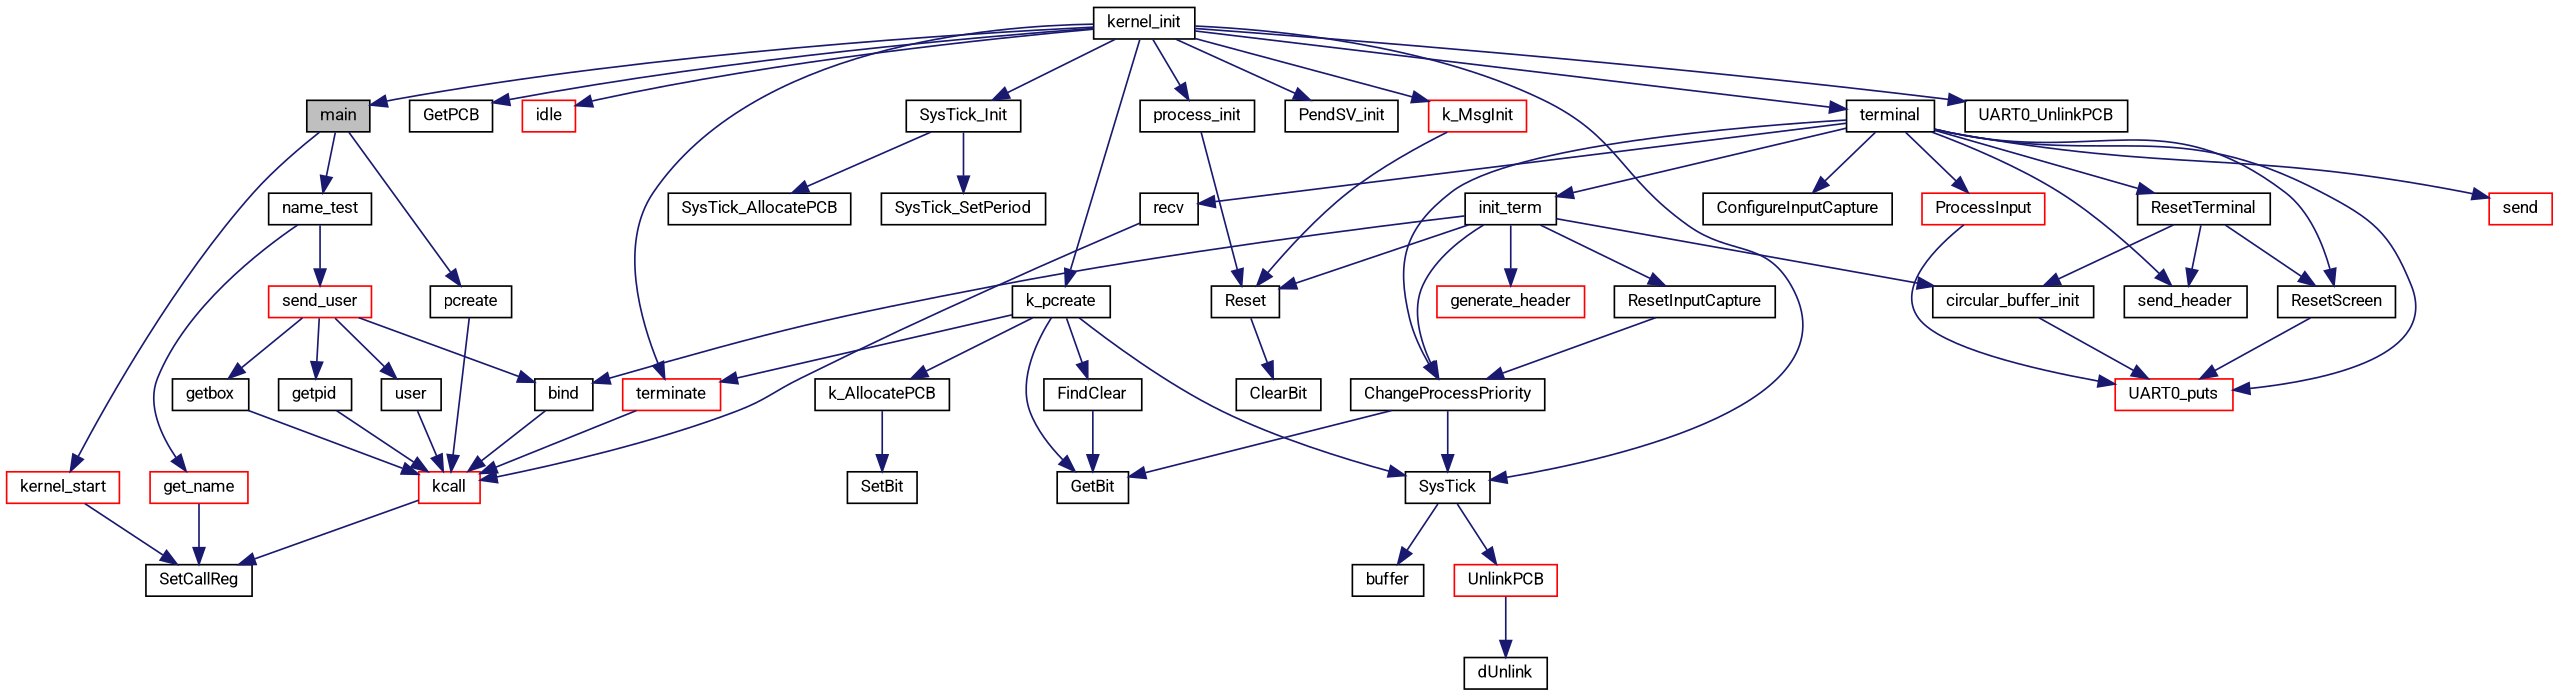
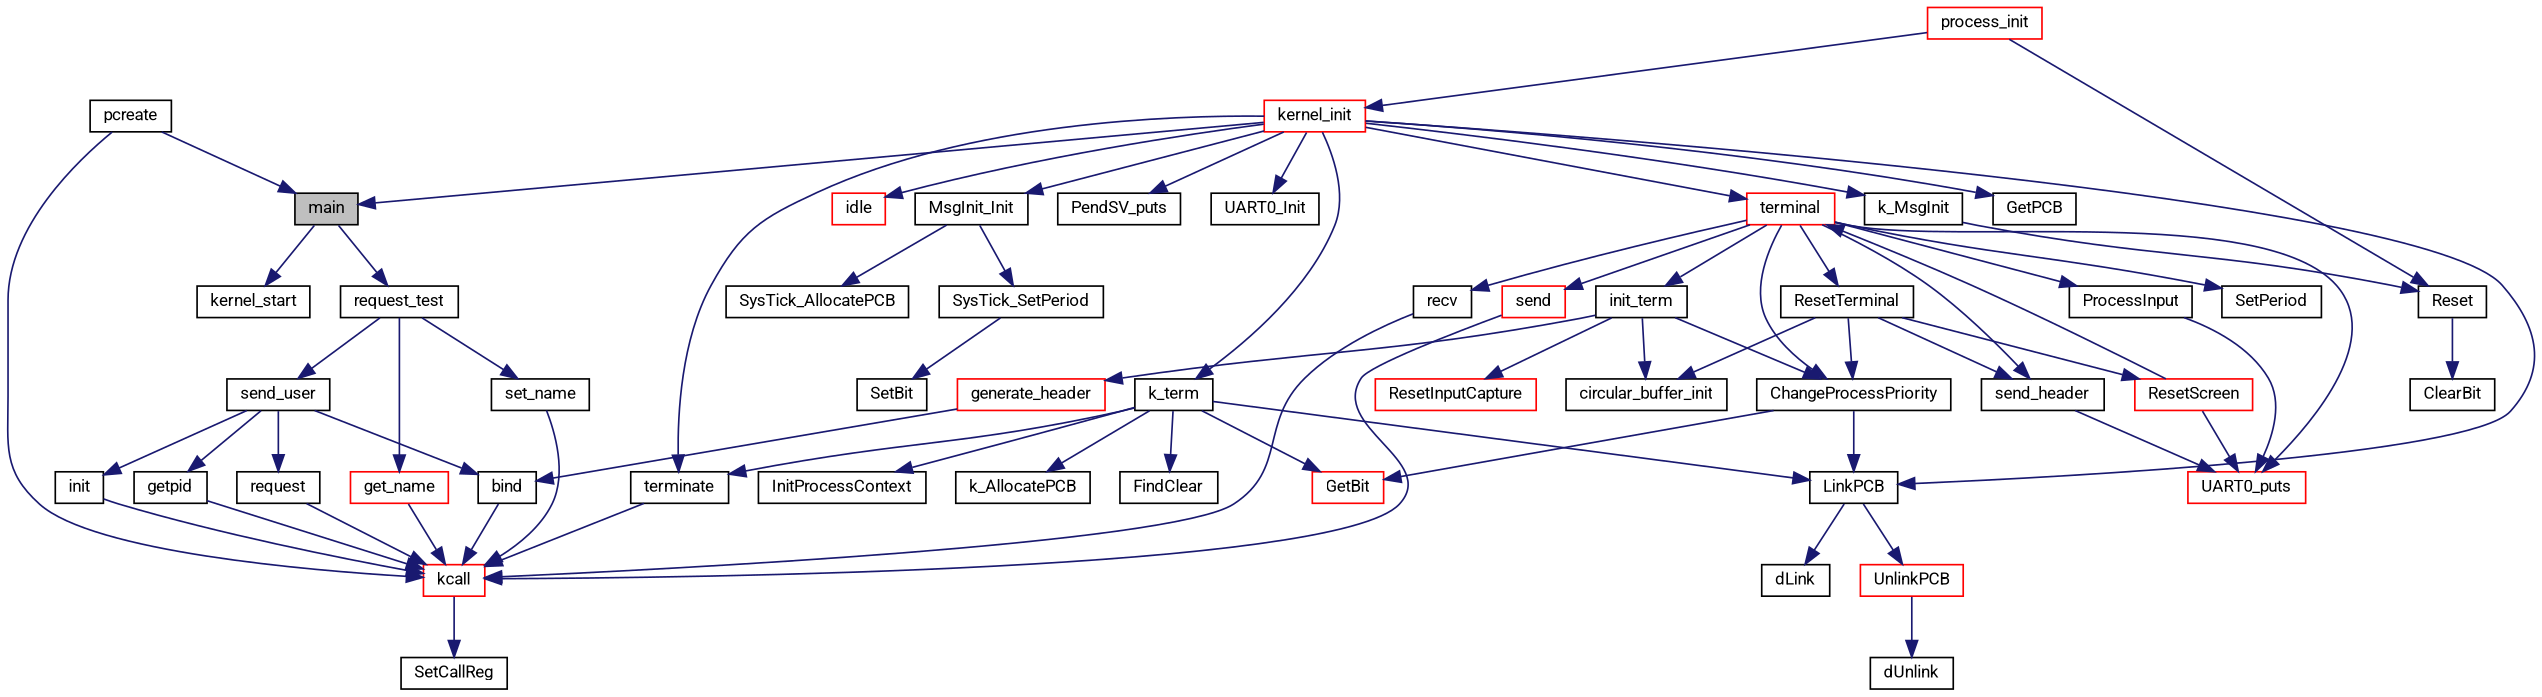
(1144, 23) -> (1315, 116)
(1167, 63) -> (1655, 69)
(963, 116) -> (972, 209)
(1197, 116) -> (1985, 23)
(1342, 116) -> (1119, 209)
(1478, 116) -> (1913, 209)
(1891, 116) -> (1791, 209)
(2046, 116) -> (1265, 209)
(2266, 180) -> (2006, 301)
(400, 202) -> (221, 159)
(320, 209) -> (399, 302)
(1798, 209) -> (2272, 302)
(1983, 209) -> (2131, 302)
(1382, 254) -> none
(1055, 275) -> (755, 444)
(320, 302) -> (278, 395)
(1061, 302) -> (1174, 395)
(1695, 302) -> (1456, 395)
(2337, 302) -> (2194, 395)
(2086, 344) -> (2137, 438)
(1579, 345) -> (1850, 340)
(211, 395) -> (79, 488)
(411, 395) -> (278, 488)
none -> (540, 395)
(672, 395) -> (680, 488)
(882, 433) -> (963, 344)
(1093, 433) -> none
(63, 488) -> (253, 302)
none -> (842, 488)
(1093, 488) -> (1348, 488)
(1448, 488) -> (1854, 488)
(199, 526) -> (422, 527)
(124, 529) -> none
none -> (1104, 559)
(1388, 580) -> (1796, 580)
